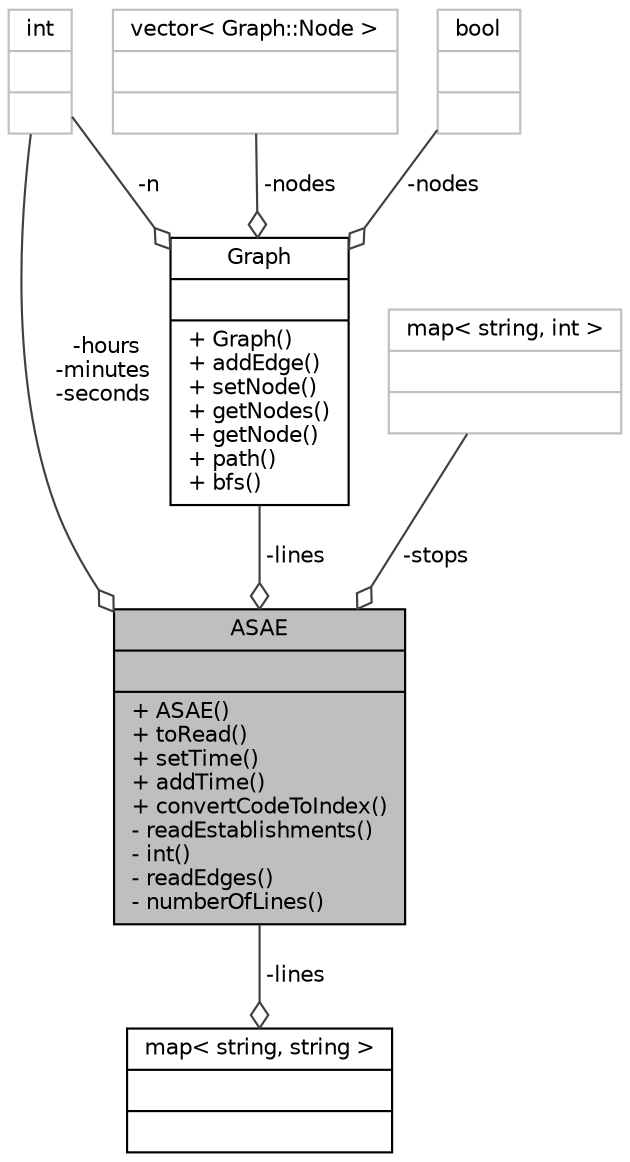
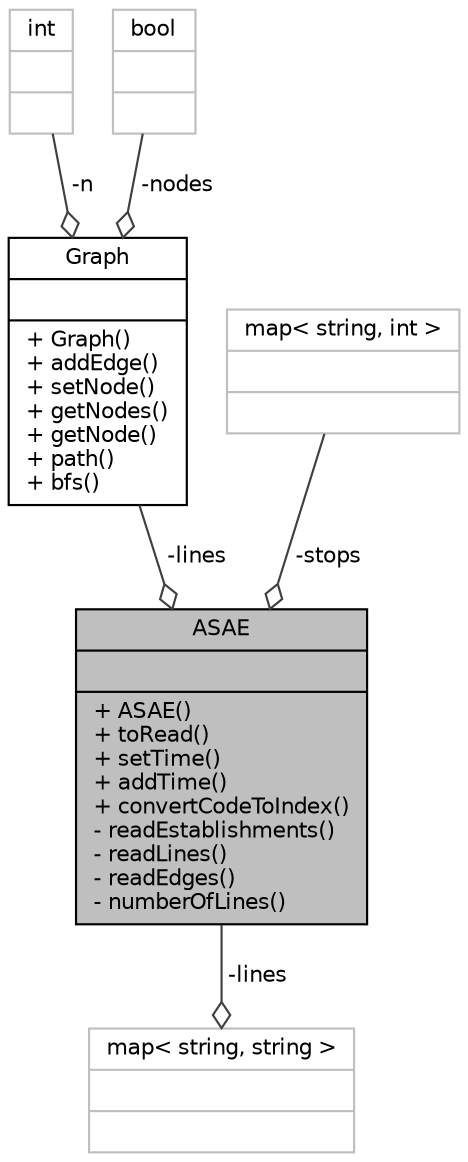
(255, 72) -> none
(26, 369) -> none
(162, 855) -> (161, 855)
(260, 1090) -> (222, 1090)
